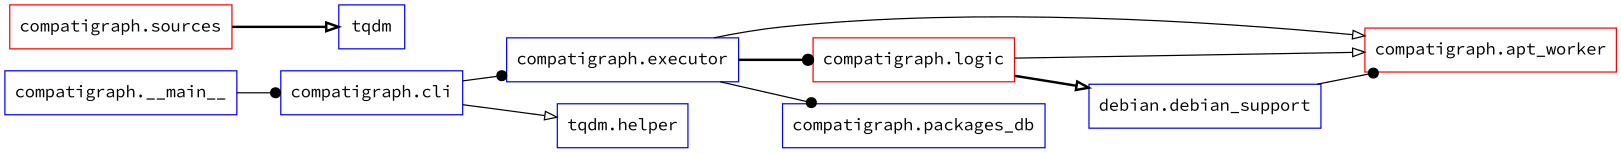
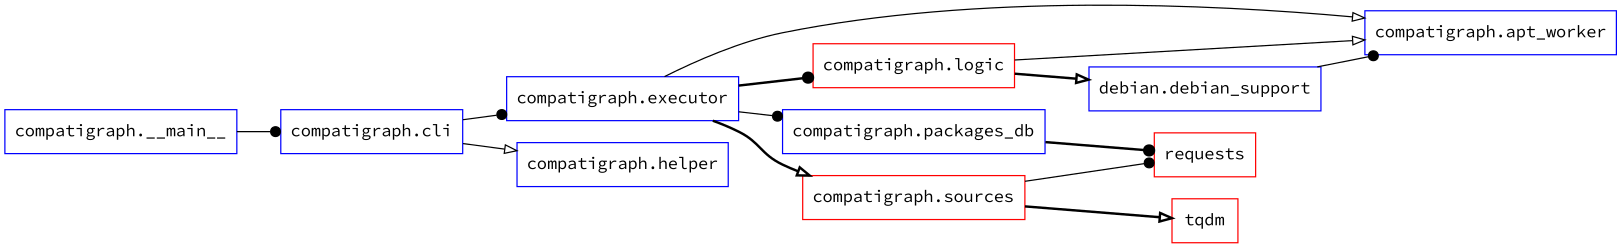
(372, 27) -> (1205, 221)
(1491, 50) -> (1491, 33)
(623, 126) -> (623, 165)
none -> (757, 144)
none -> (1205, 155)
